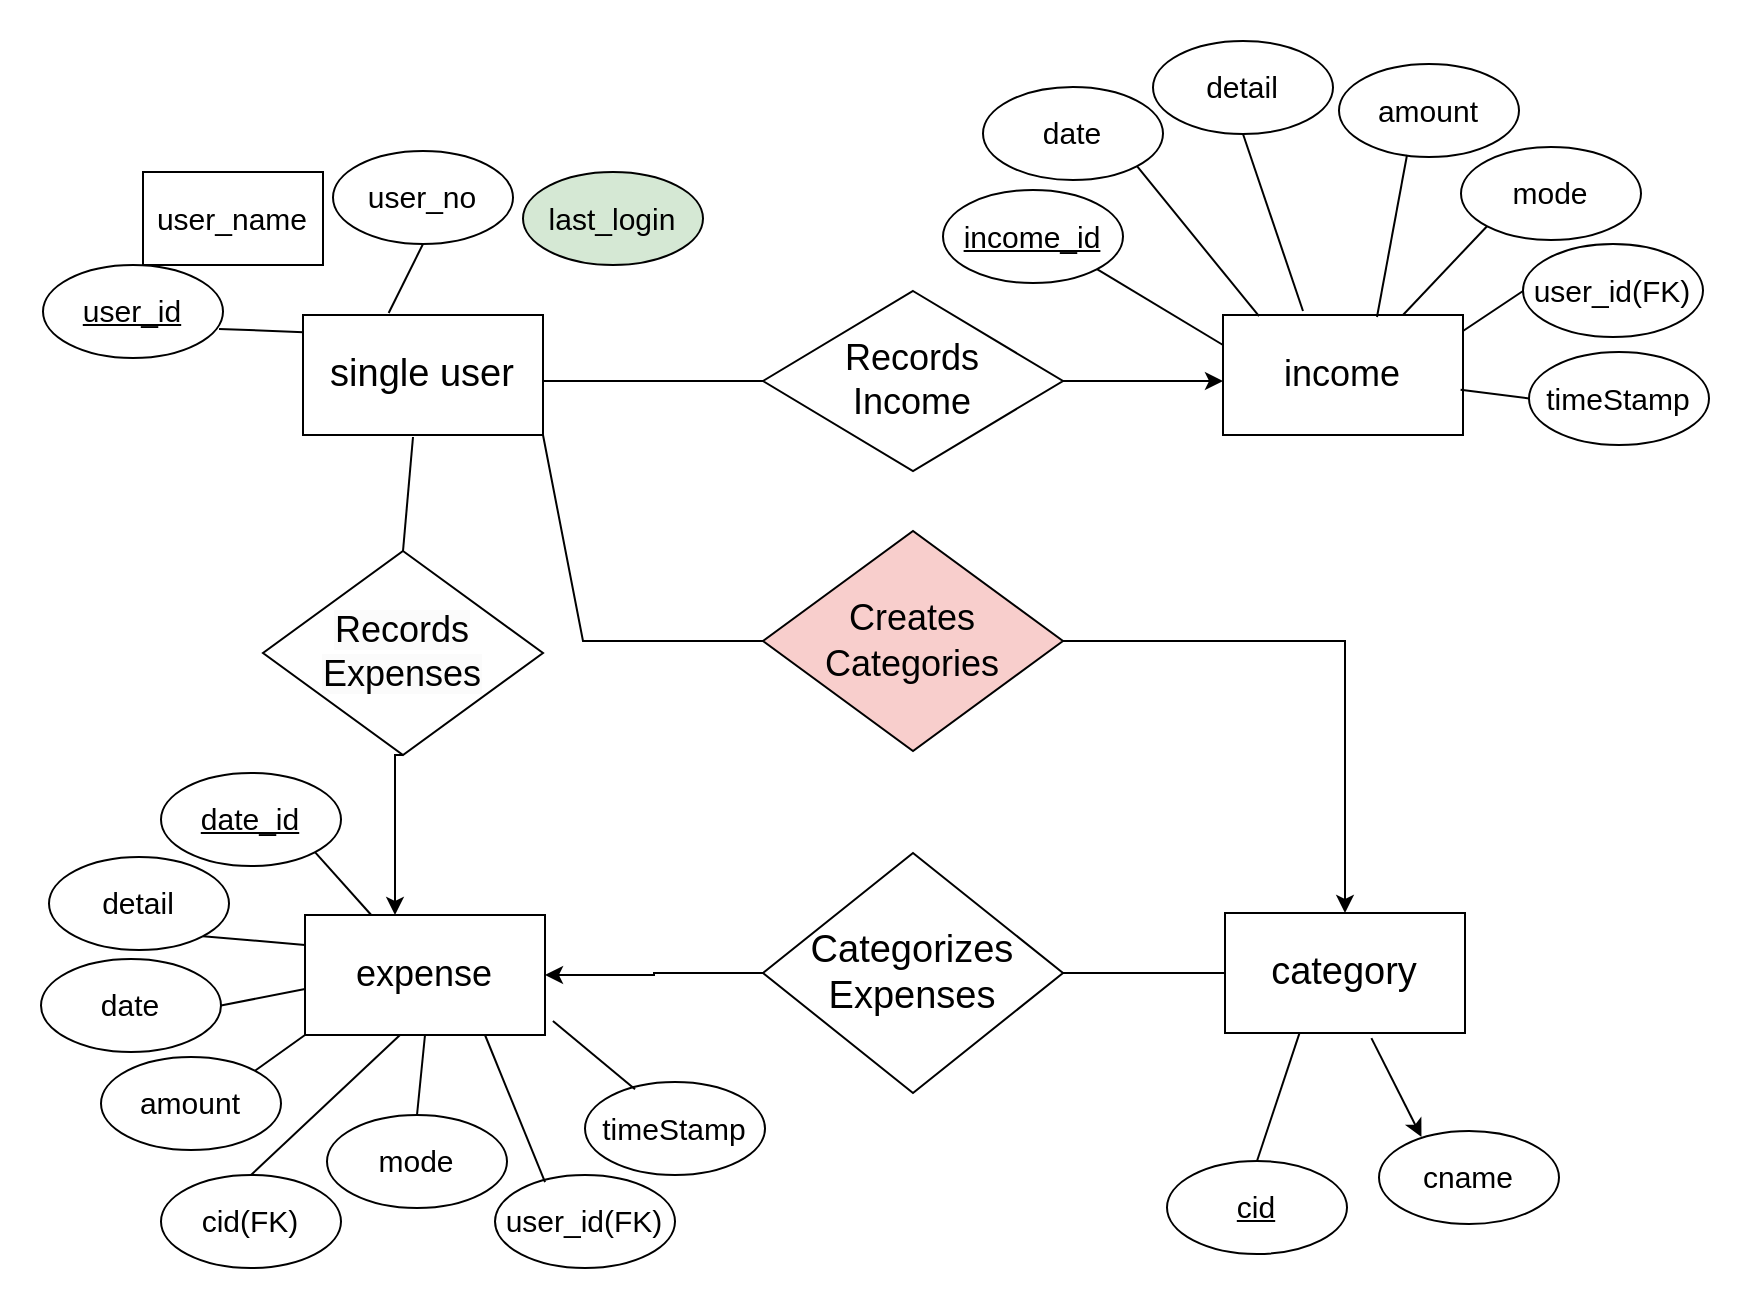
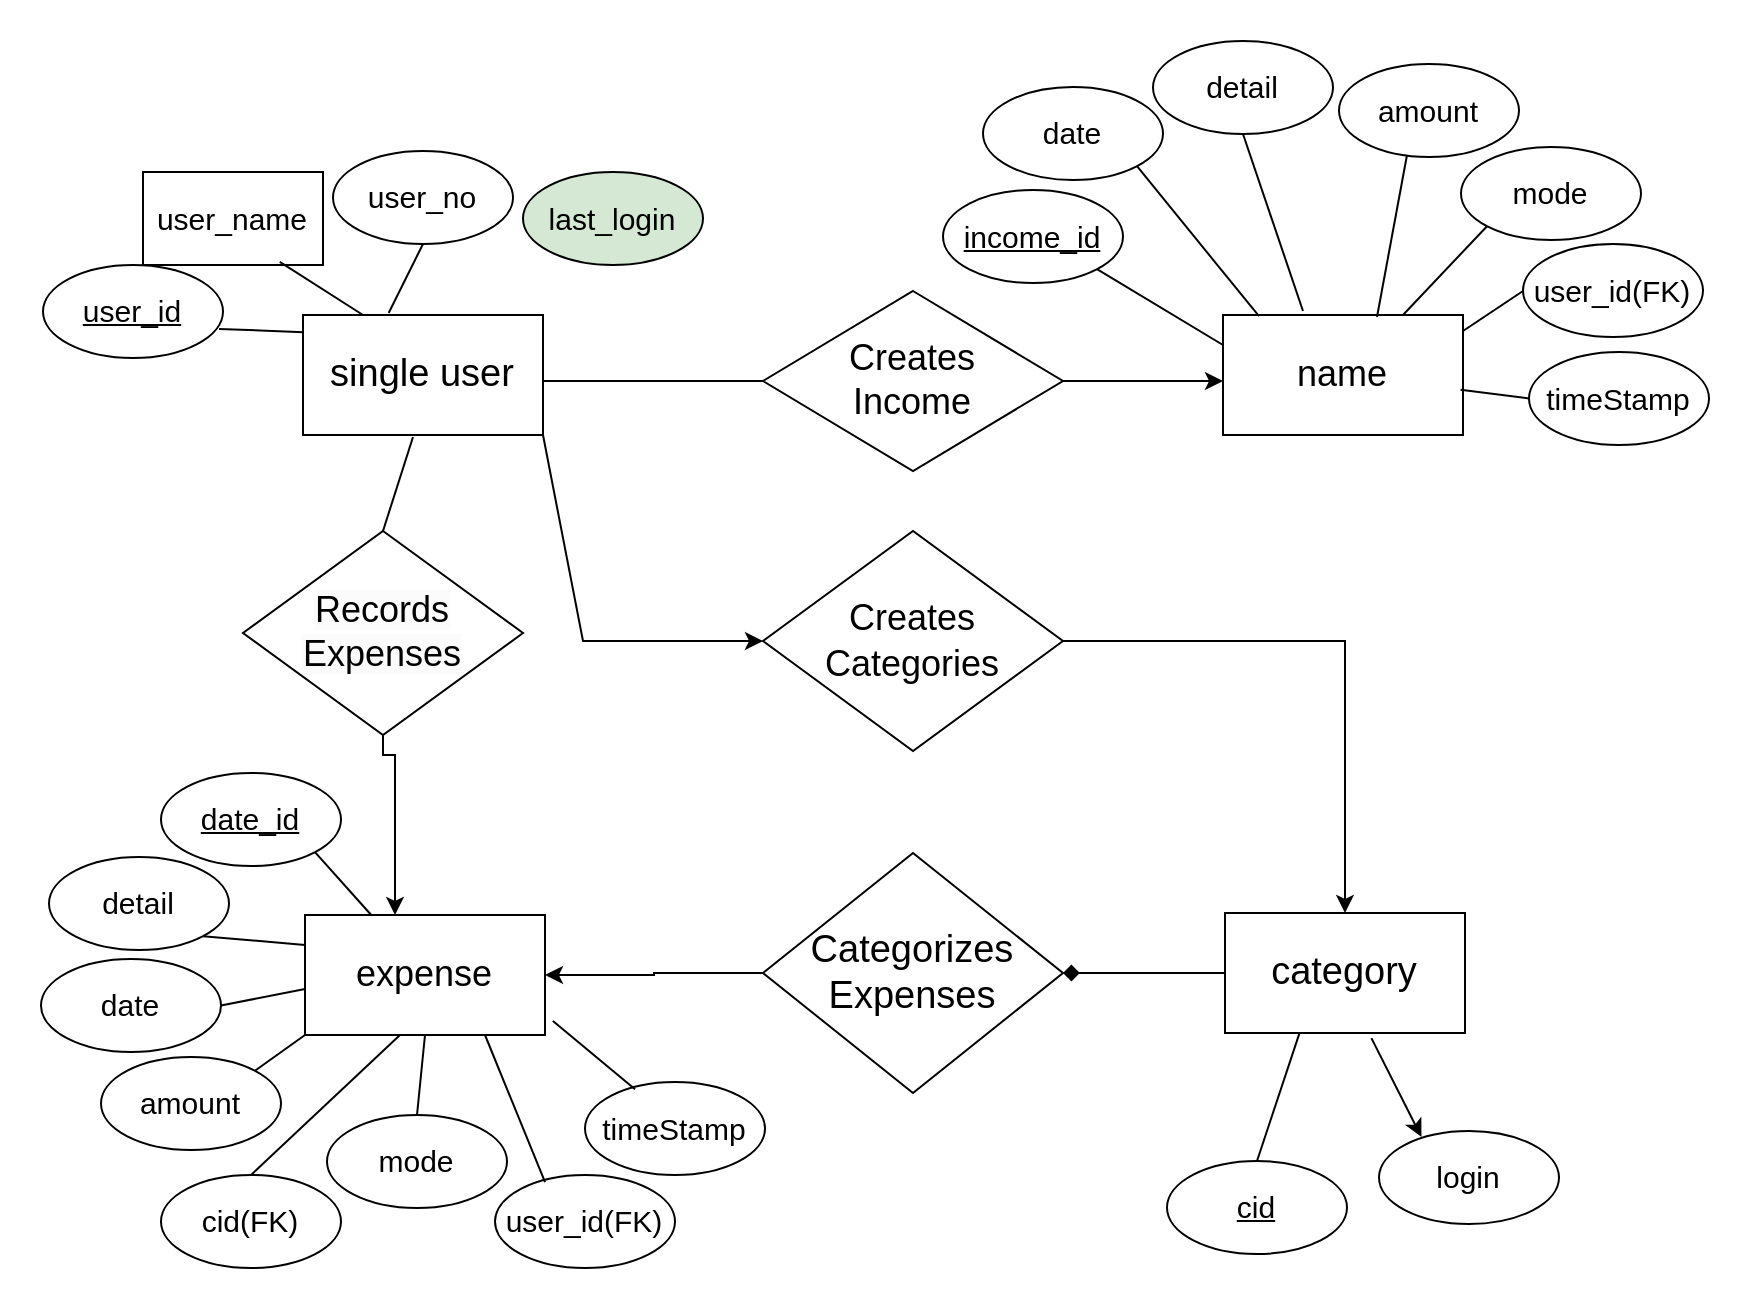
none -> (321, 288)
(1343, 375) -> (1343, 375)
(913, 381) -> (913, 381)
(753, 641) -> (748, 641)
(913, 641) -> (913, 641)
(403, 653) -> (383, 633)
(1071, 973) -> (1079, 973)
(1469, 1177) -> (1469, 1177)
